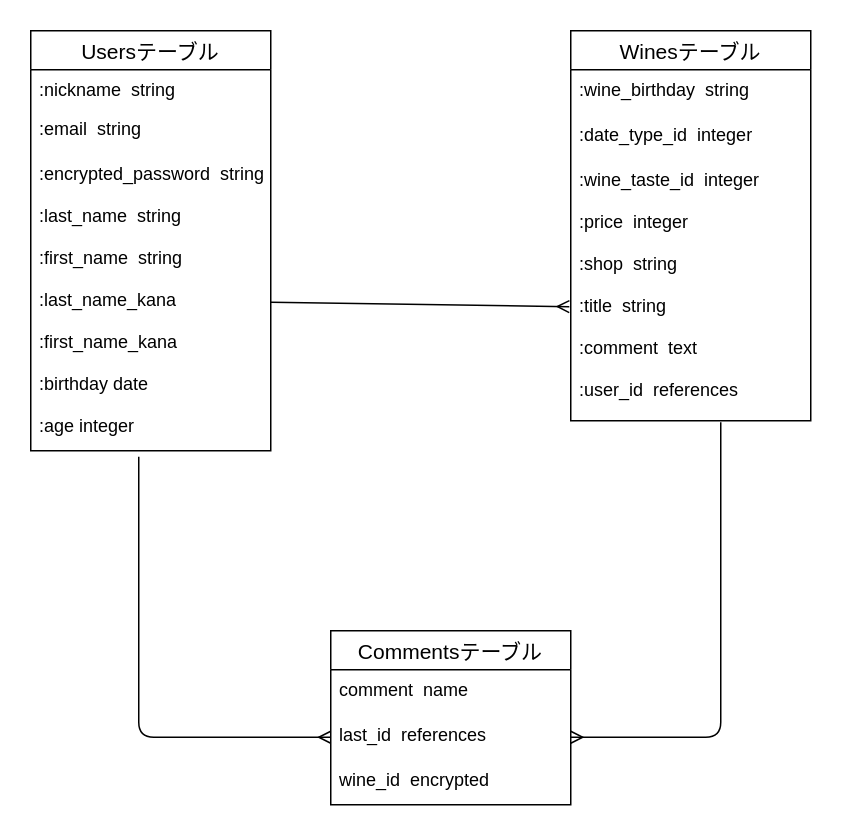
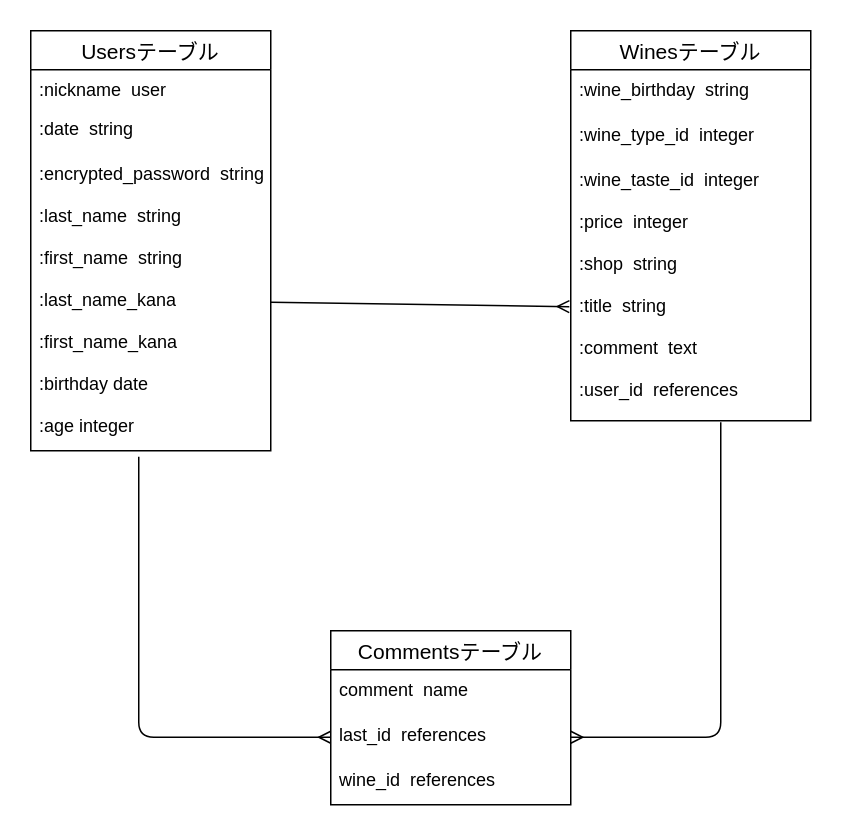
(115, 90) -> (108, 90)
(98, 129) -> (98, 129)
(681, 135) -> (678, 135)
(423, 780) -> (428, 780)
